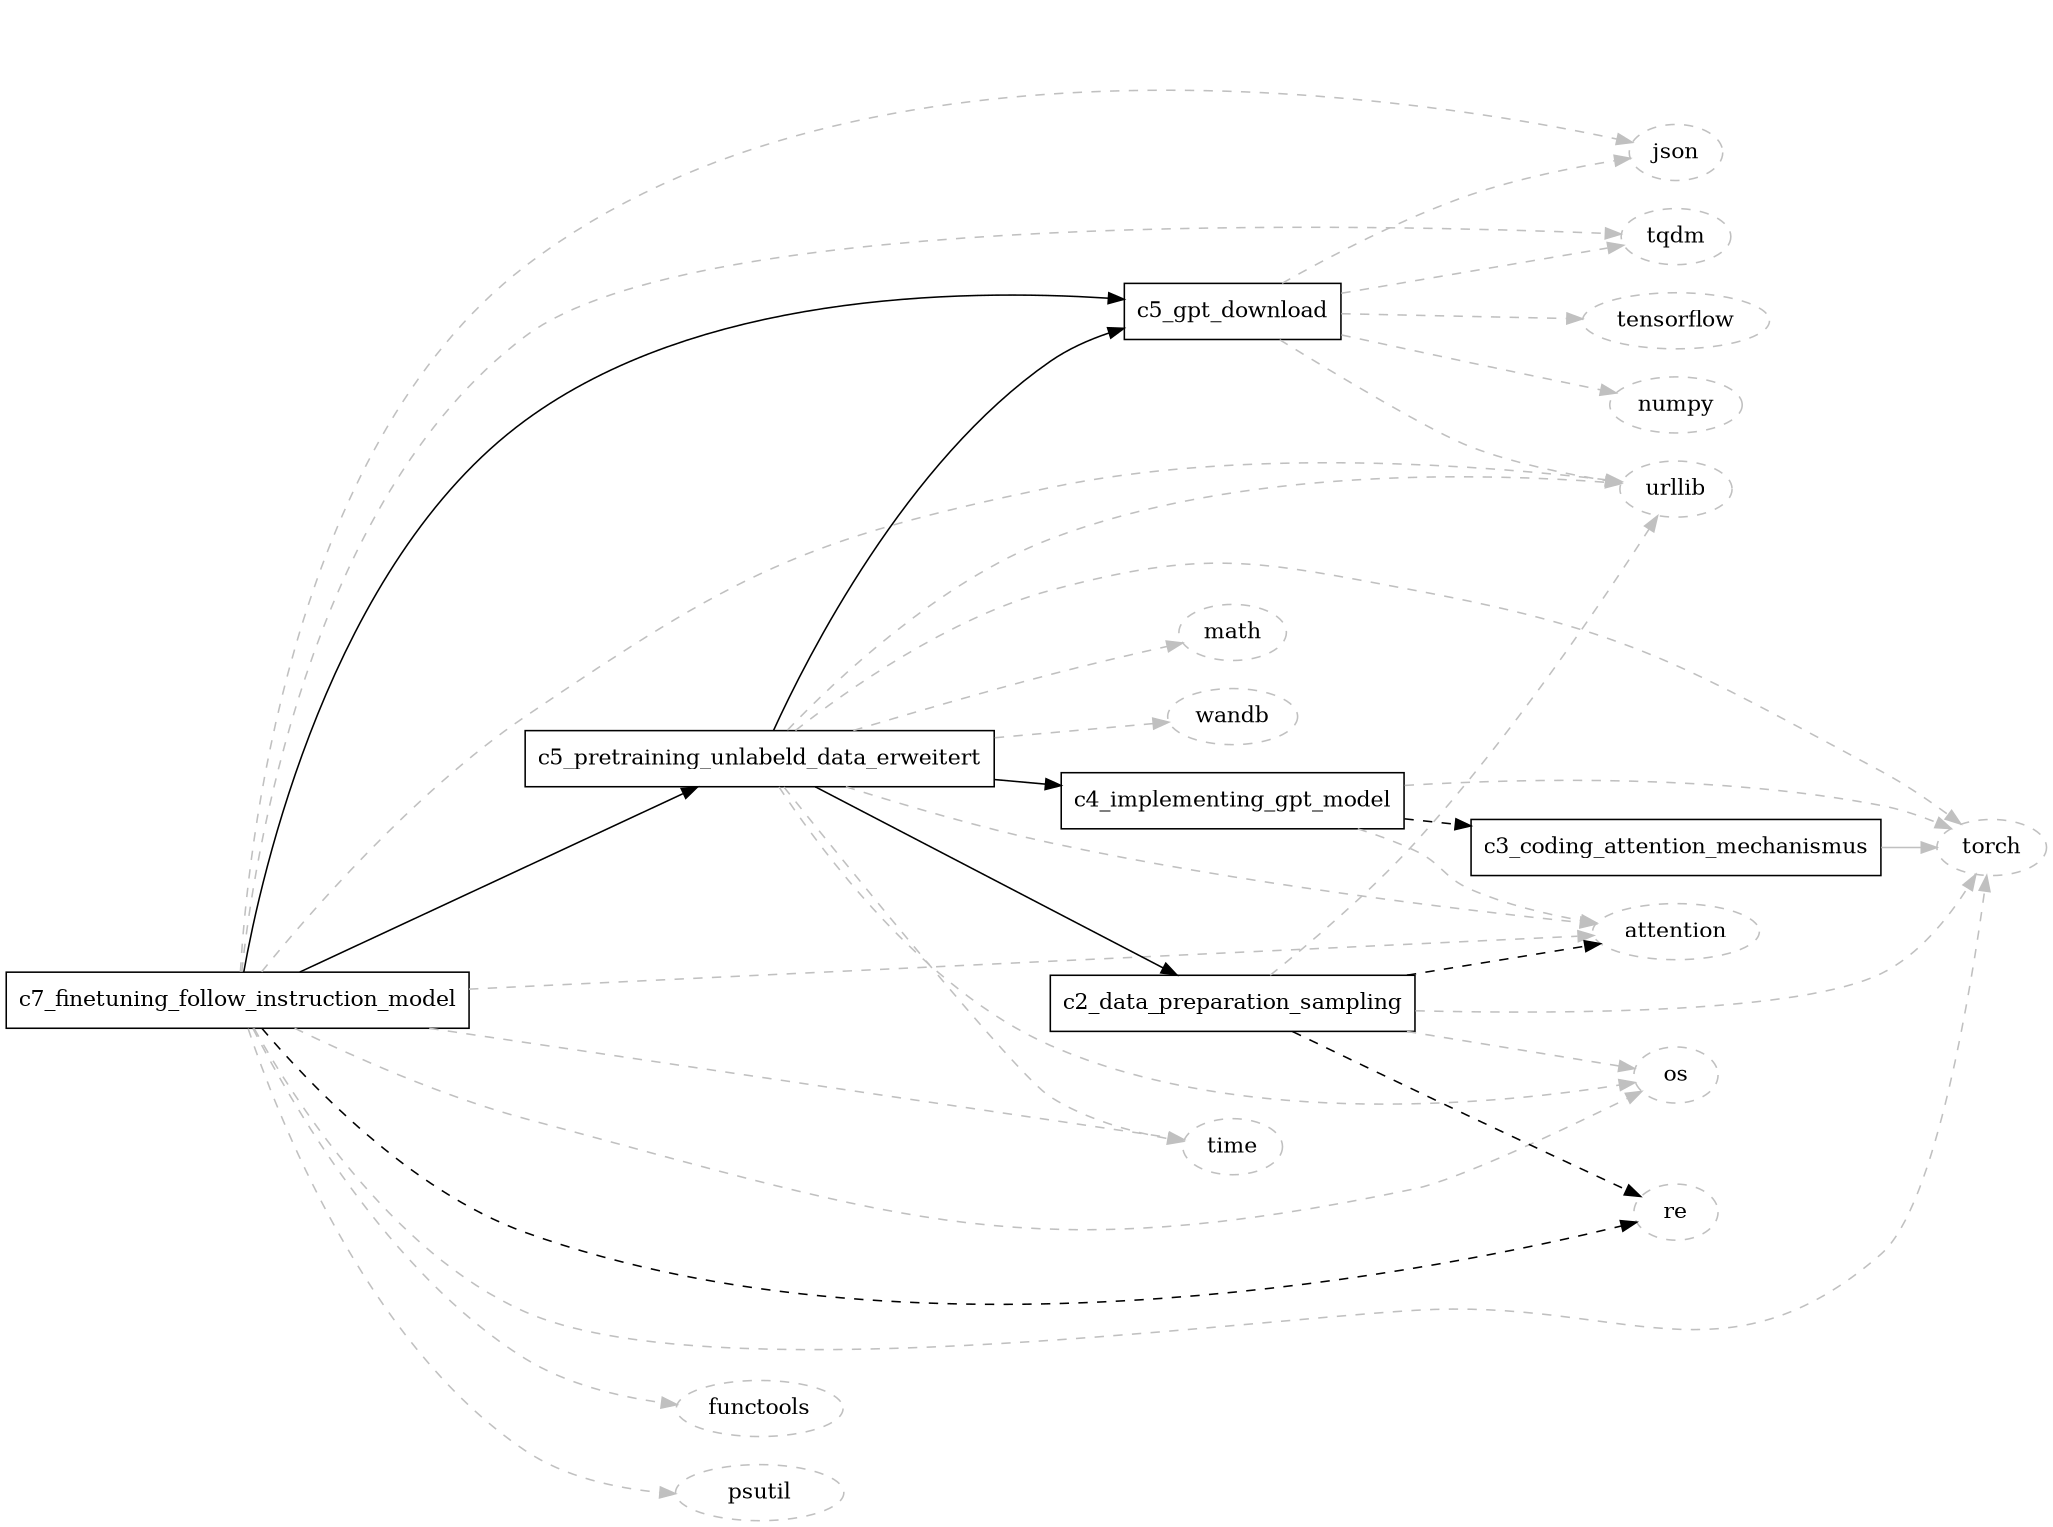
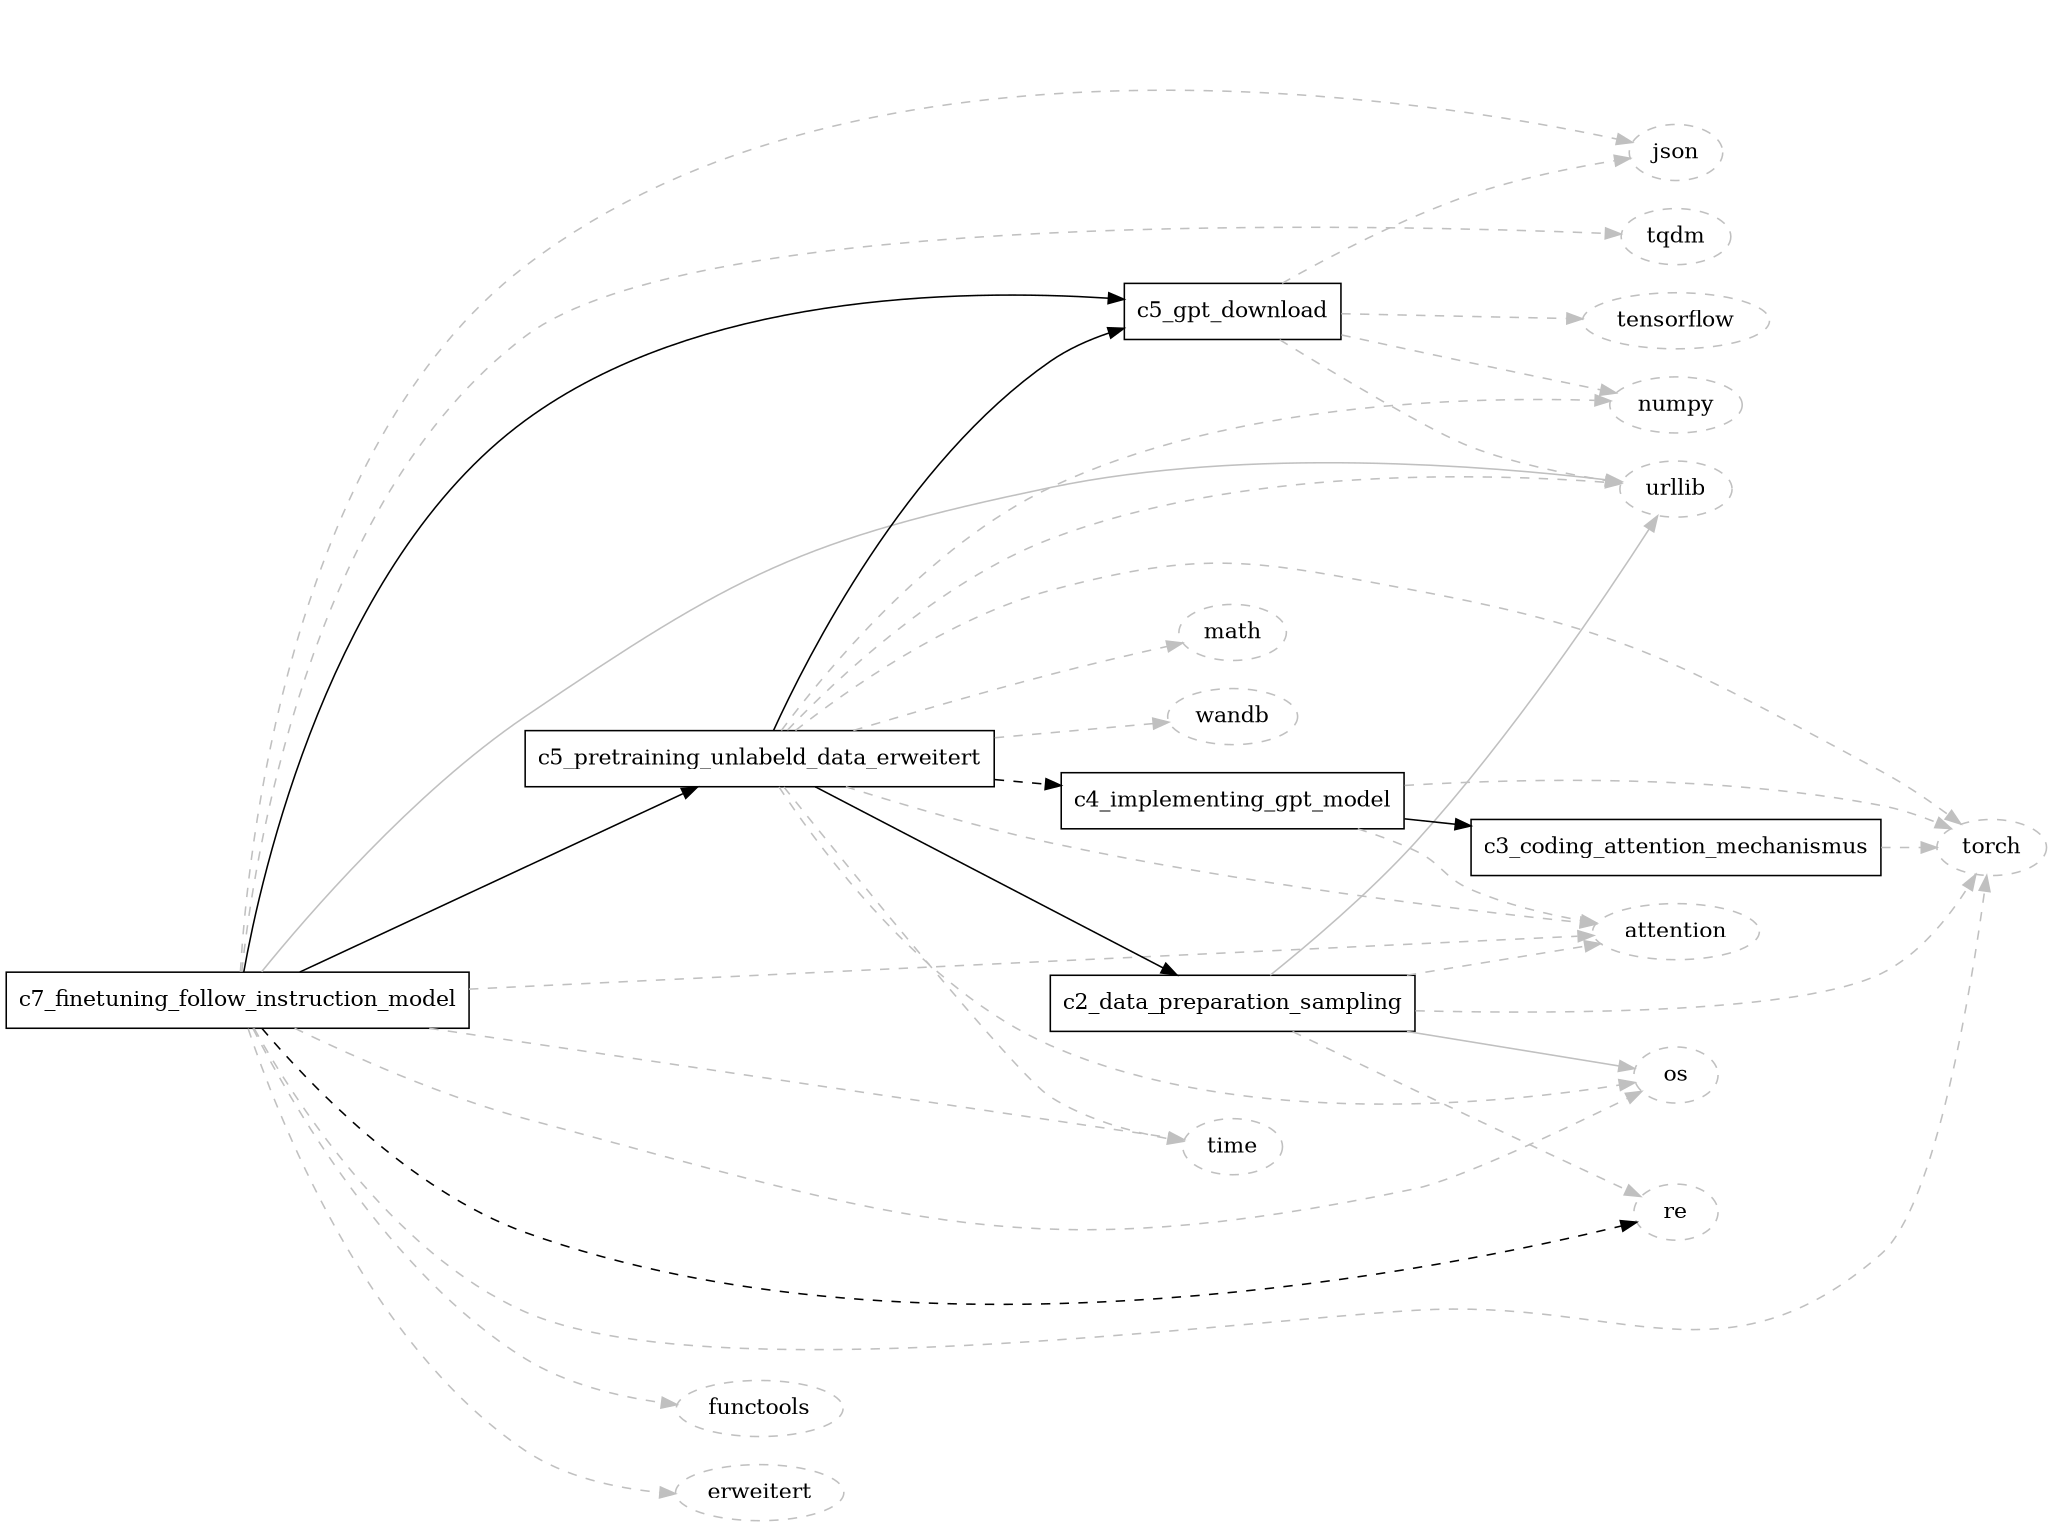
(1475, 271) -> none
none -> (1139, 454)
(862, 535) -> (862, 535)
(1478, 768) -> (1478, 768)
(1020, 782) -> (1020, 782)
(1421, 821) -> (1421, 821)
(1901, 847) -> (1901, 847)
(1496, 961) -> (1496, 961)
(1513, 1049) -> (1513, 1049)
(1459, 1111) -> (1459, 1111)
(760, 1493) -> (760, 1493)
